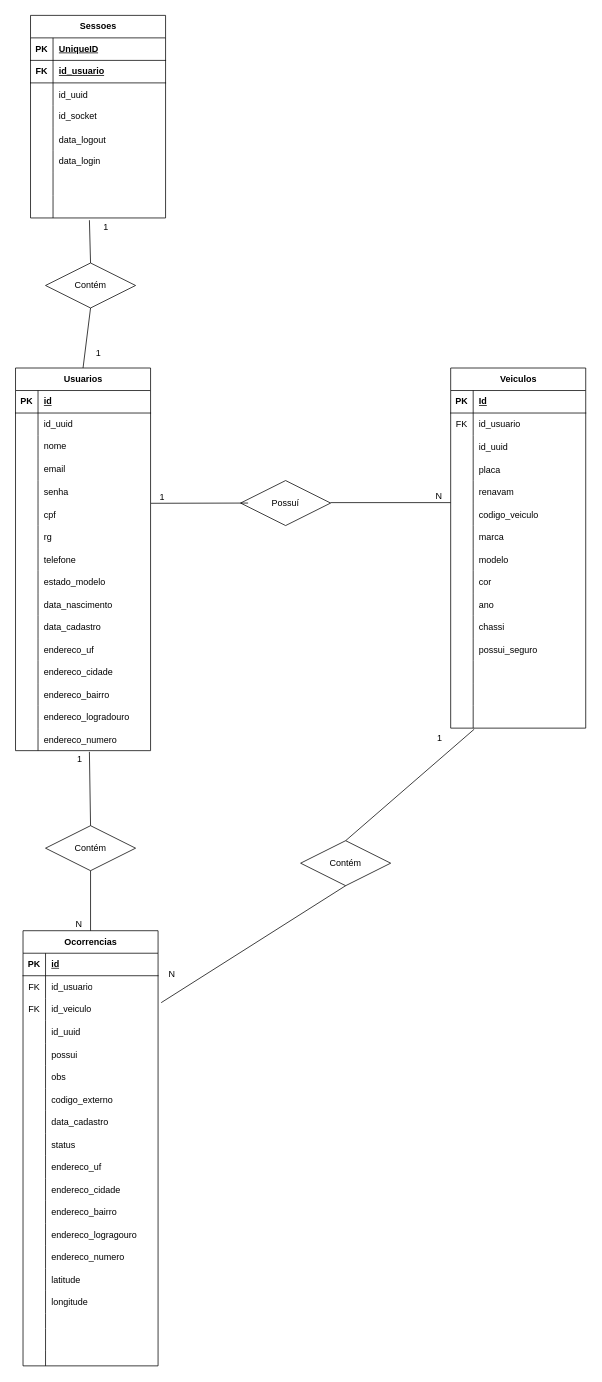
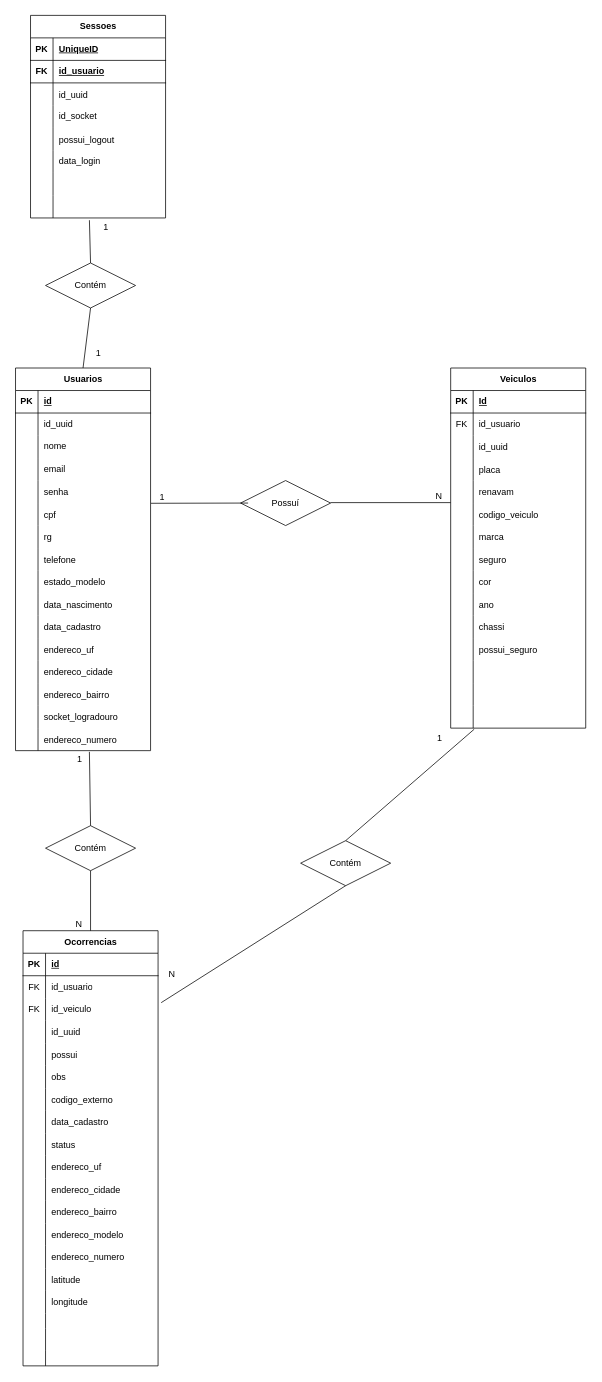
(85, 140) -> (89, 140)
(492, 560) -> (494, 560)
(90, 717) -> (85, 717)
(98, 1235) -> (88, 1235)
